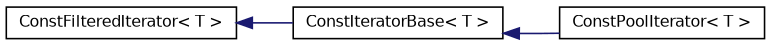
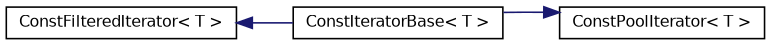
(540, 33) -> (523, 12)
